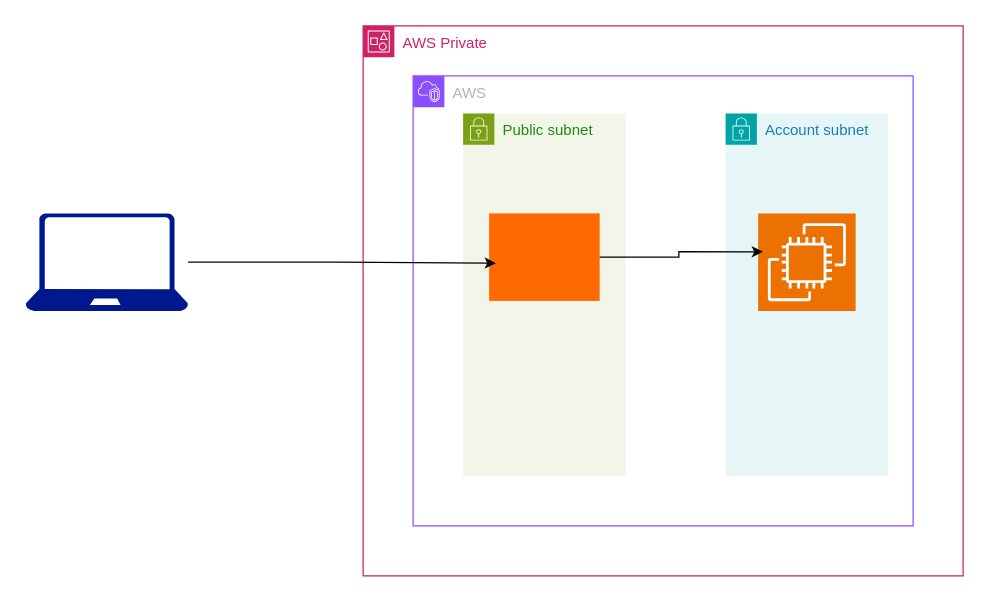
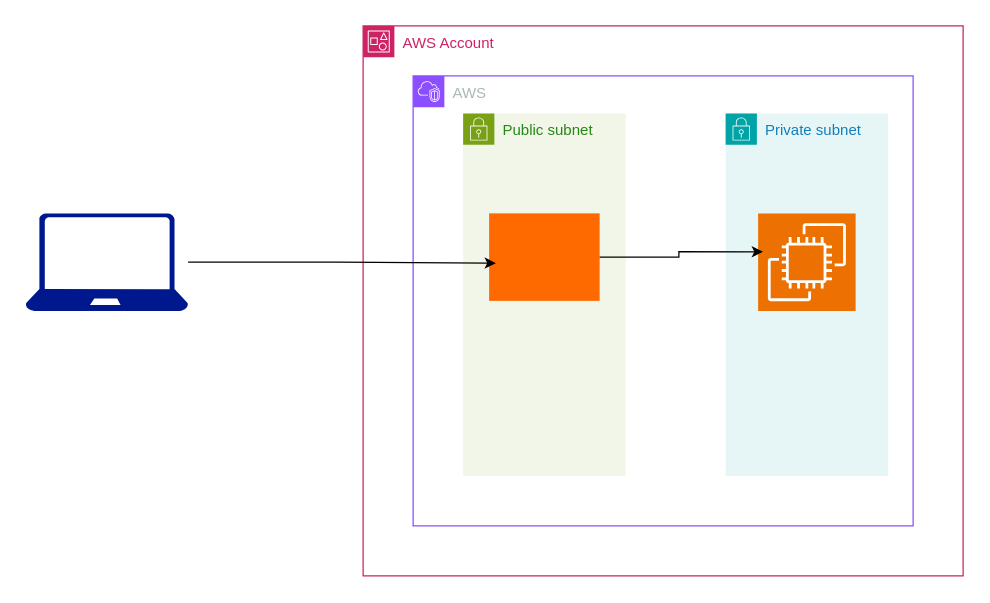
(445, 43) -> (447, 43)
(822, 131) -> (821, 131)
